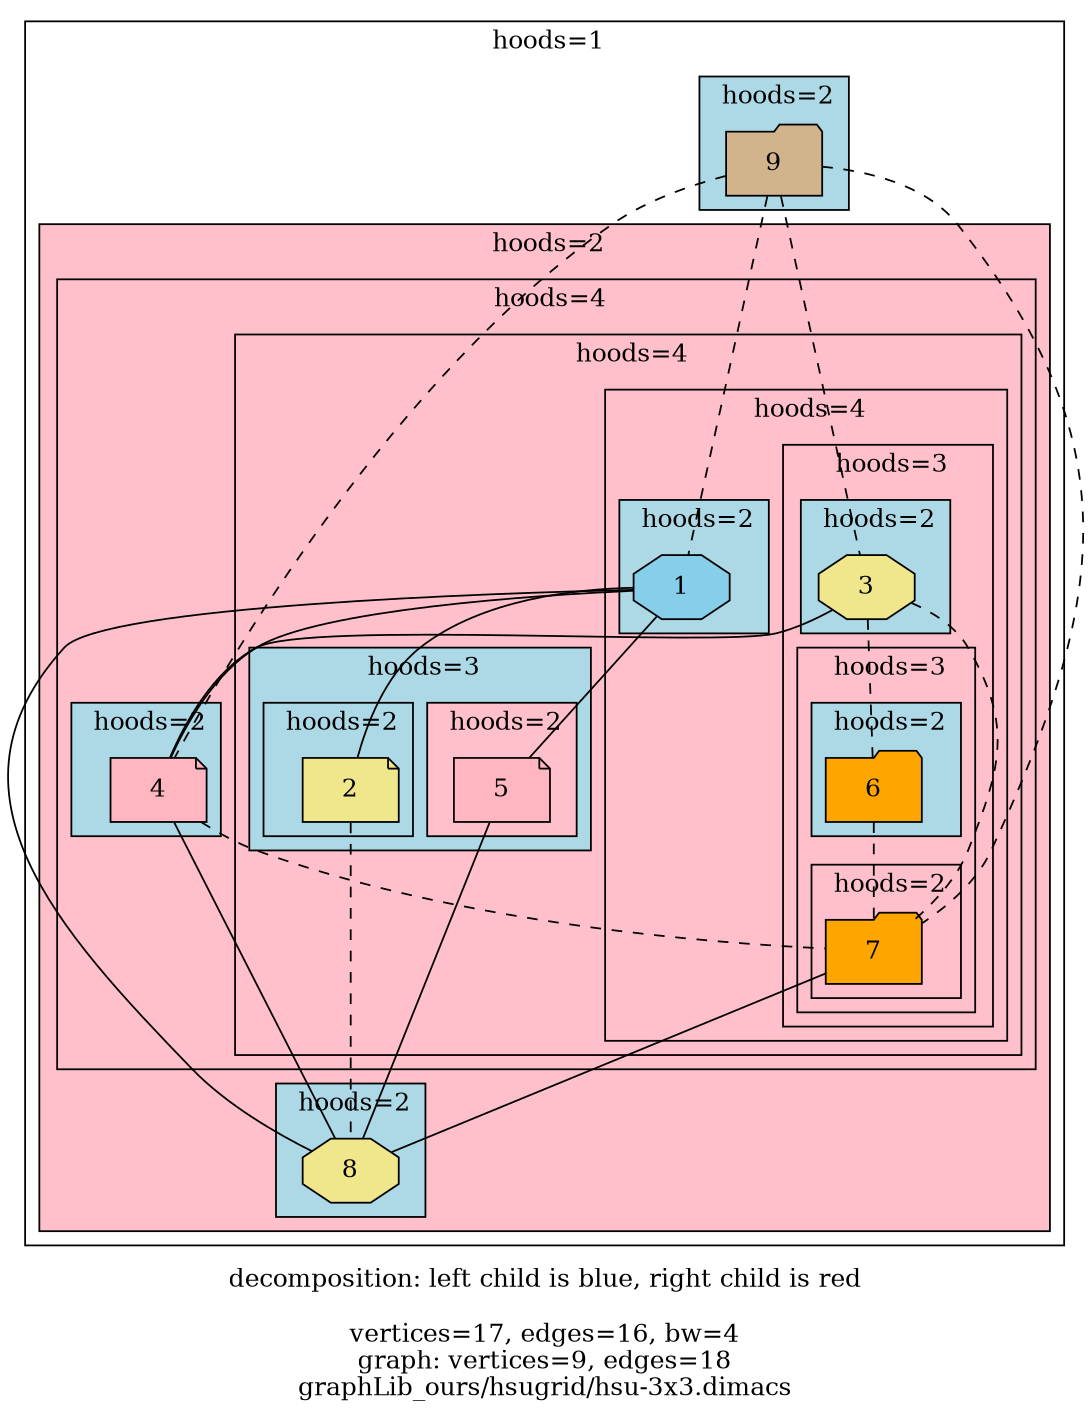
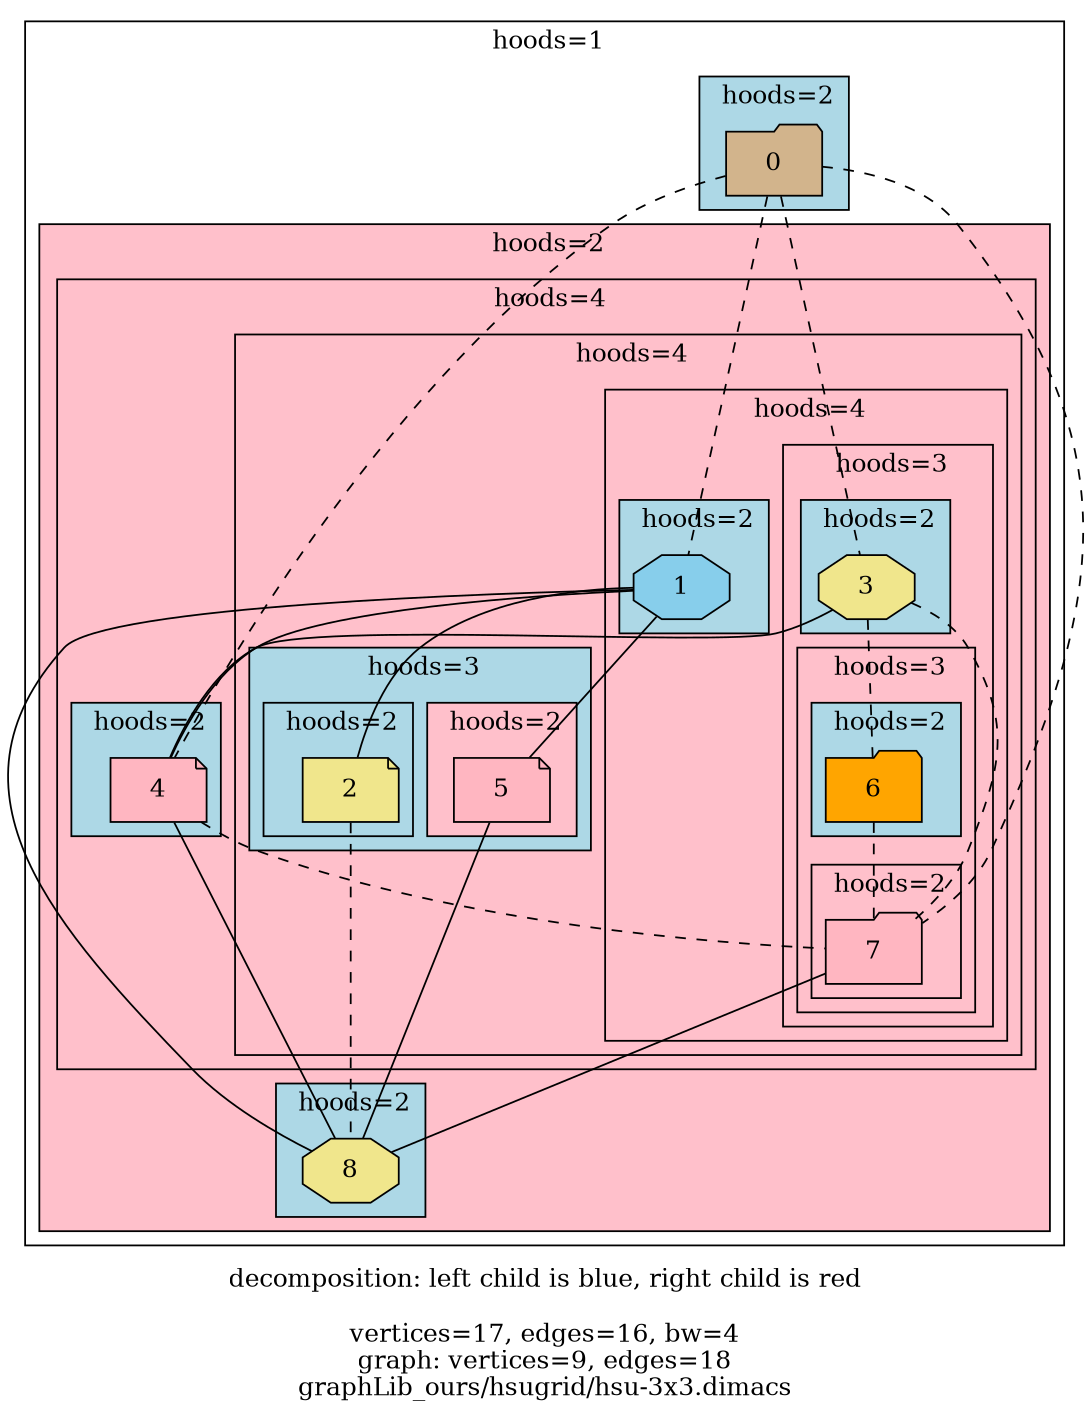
(774, 164) -> (774, 164)
(874, 952) -> (874, 952)
